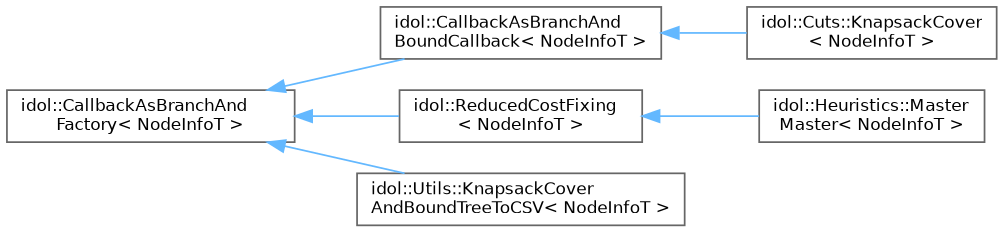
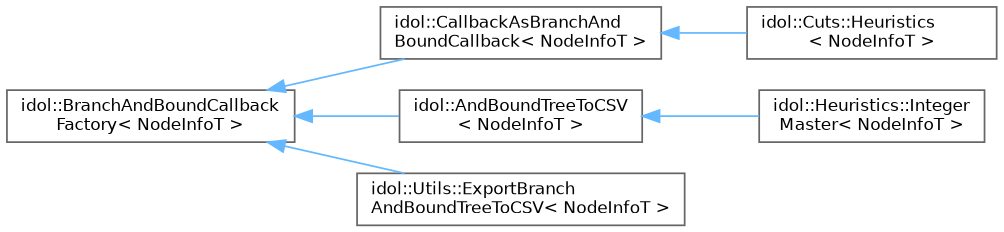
(872, 33) -> (872, 33)
(151, 116) -> (151, 116)
(521, 116) -> (521, 116)
(872, 116) -> (872, 116)
(521, 199) -> (521, 199)
